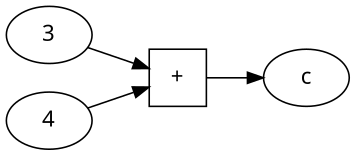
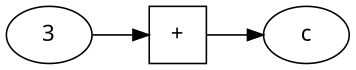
(49, 121) -> none
